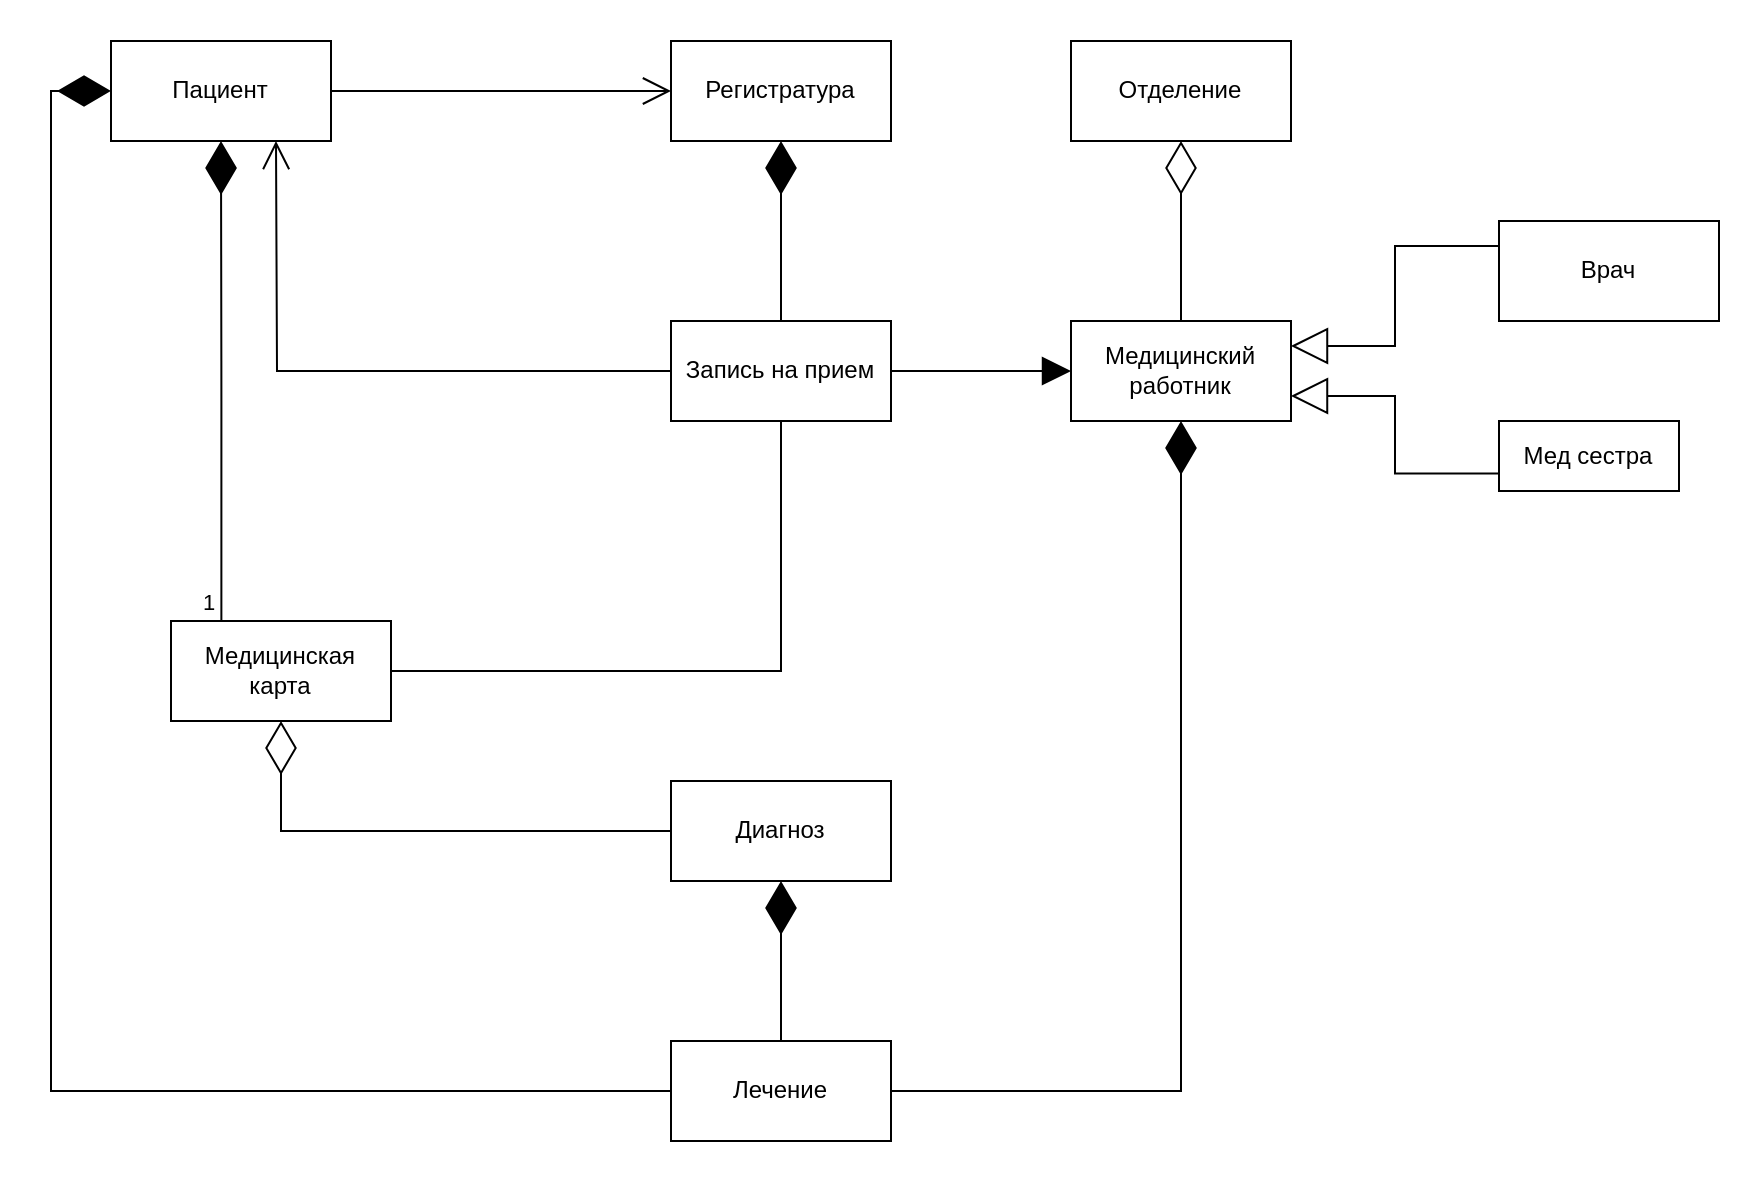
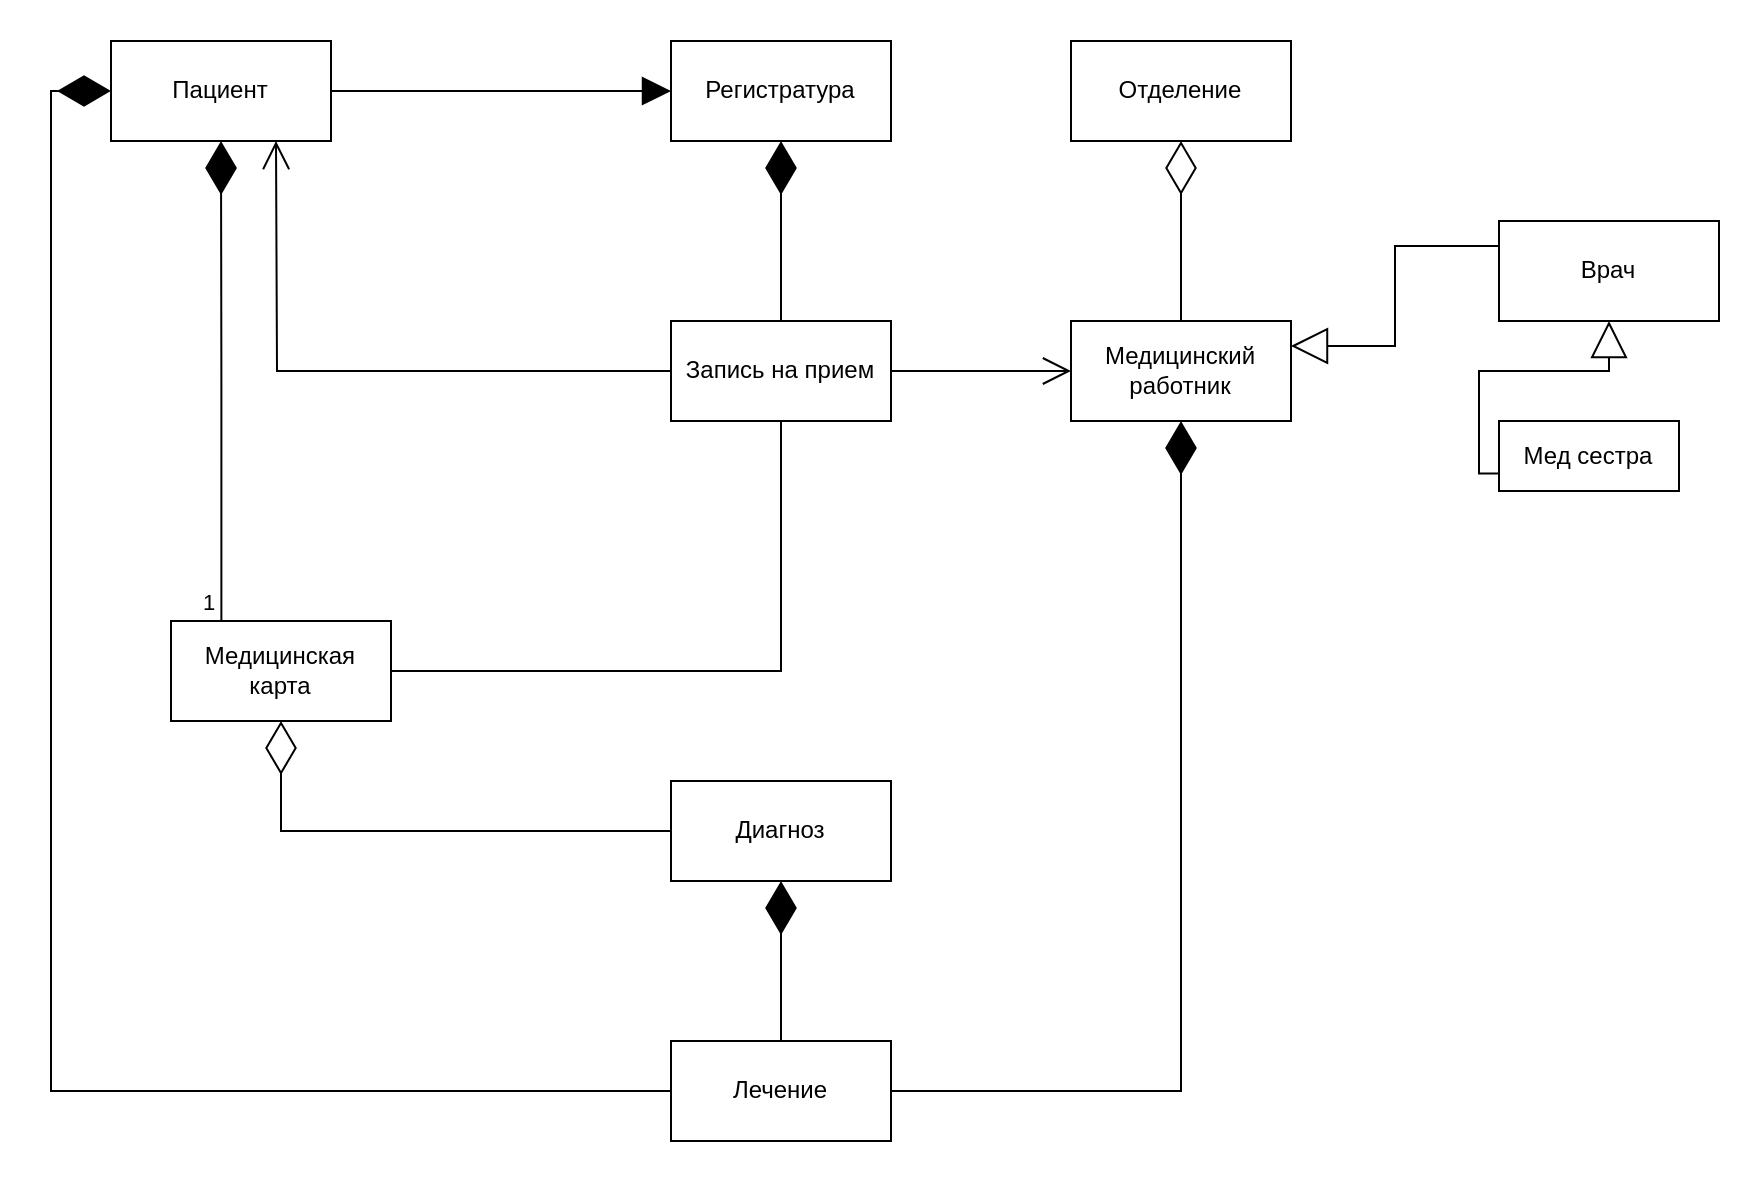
(651, 91) -> (641, 91)
(1041, 371) -> (1051, 371)
(1395, 443) -> (1499, 371)
